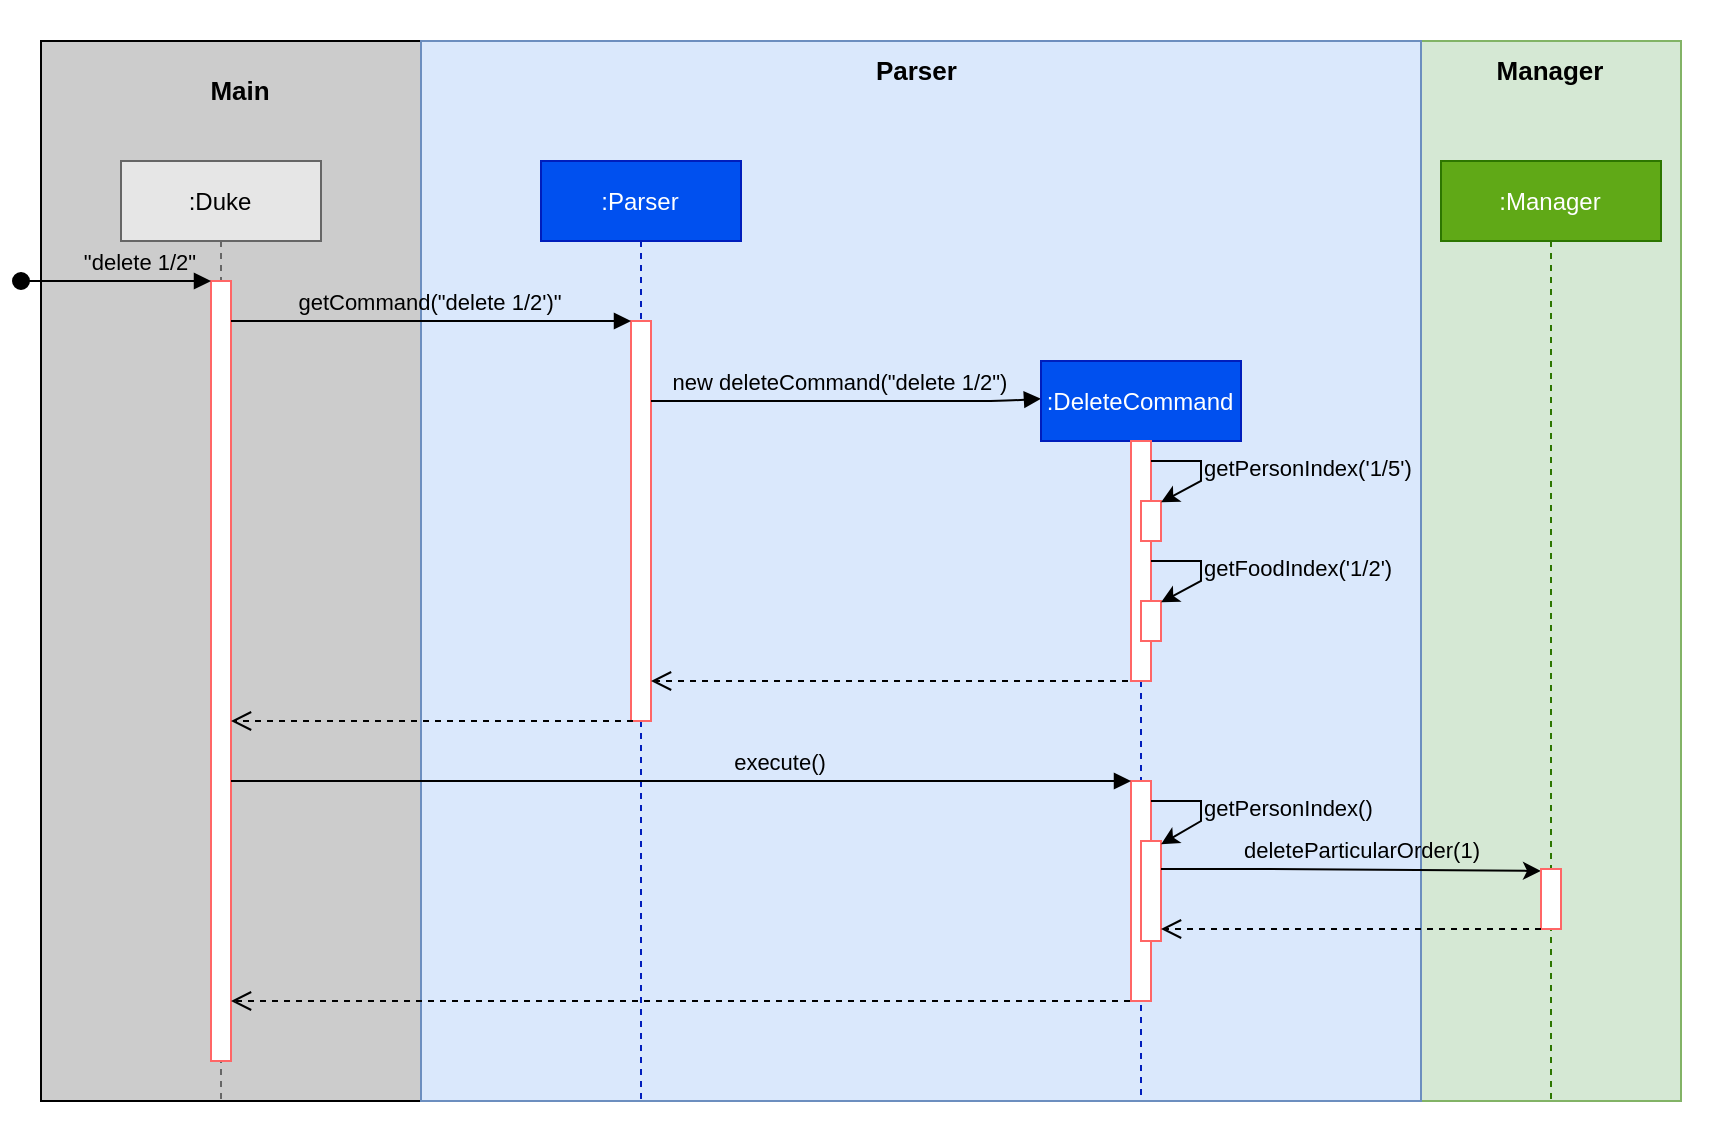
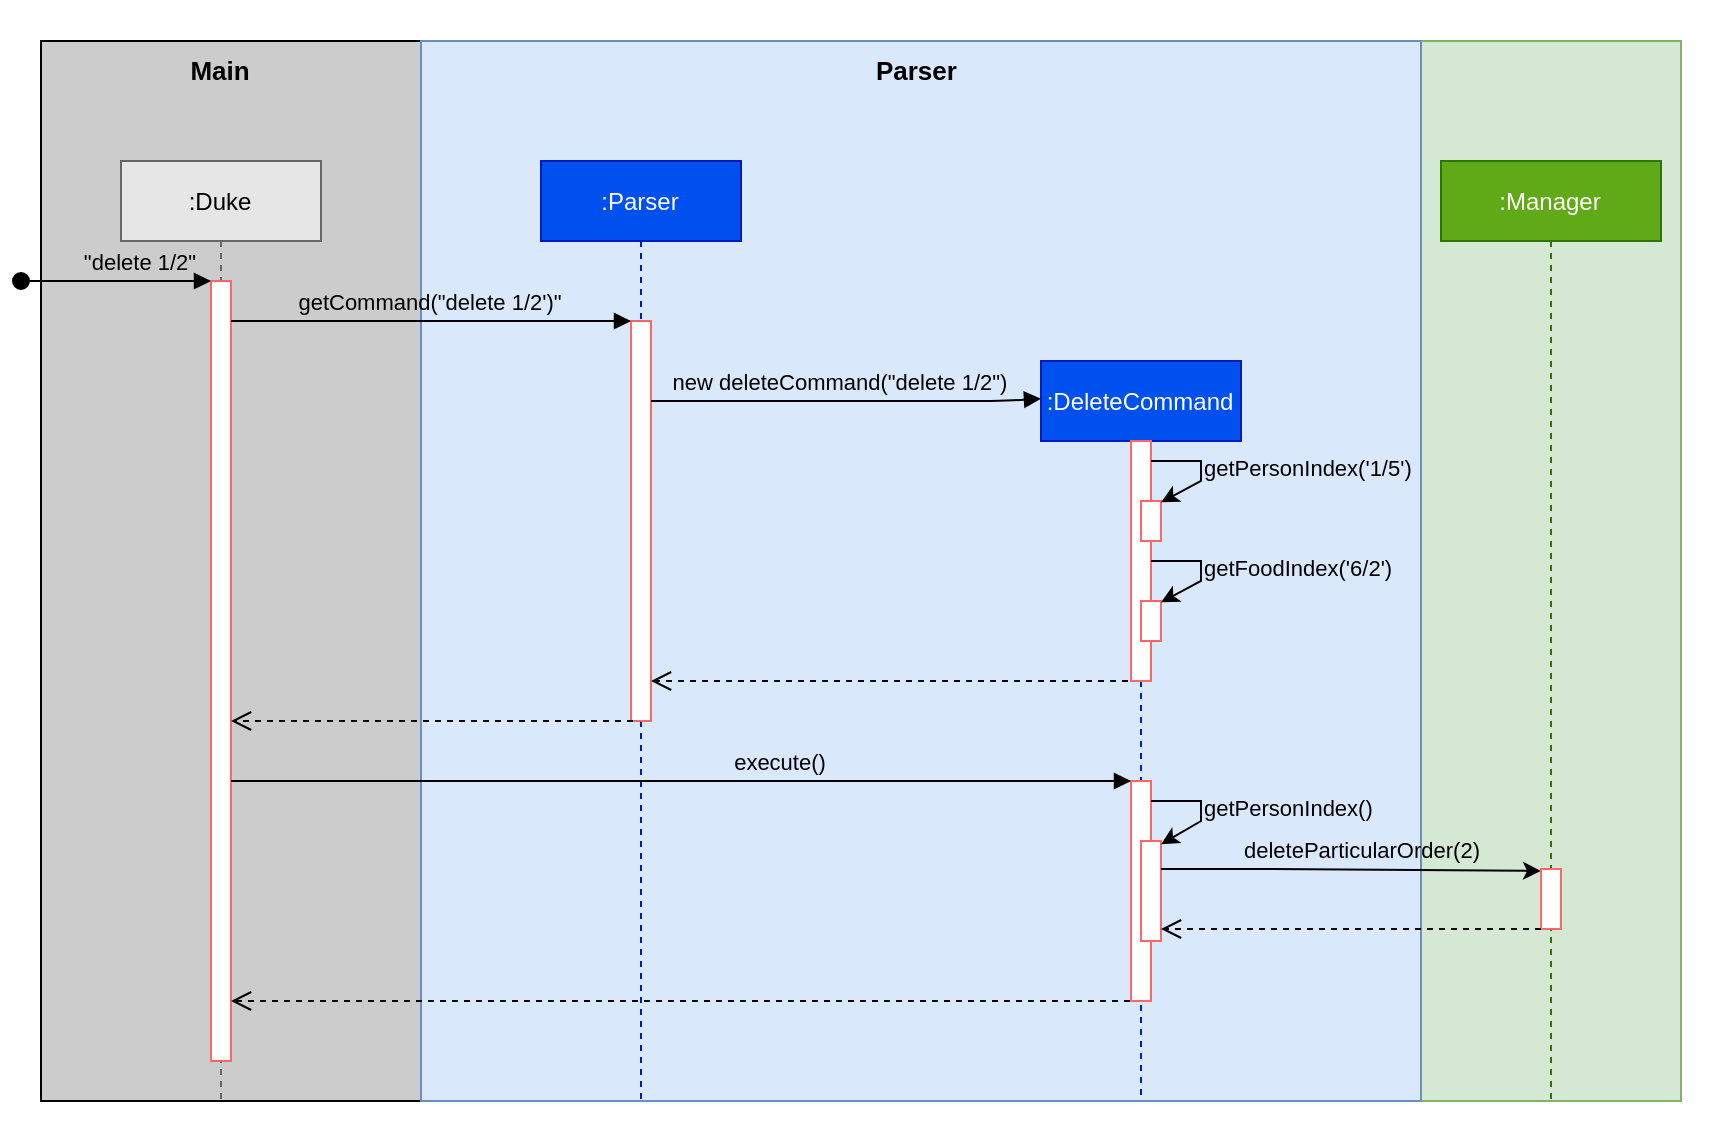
(1551, 71) -> none
(241, 91) -> (221, 71)
(1326, 569) -> (1326, 569)
(1410, 851) -> (1410, 851)
